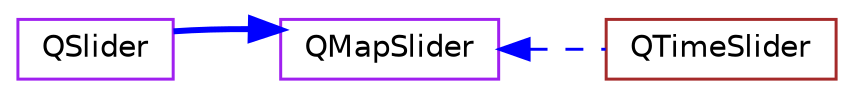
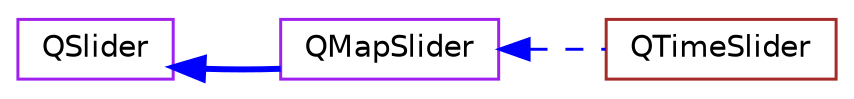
(212, 30) -> (242, 69)
